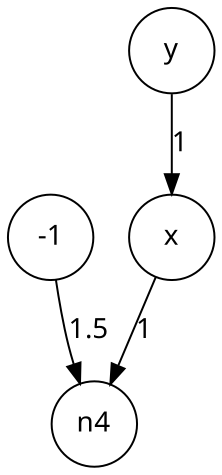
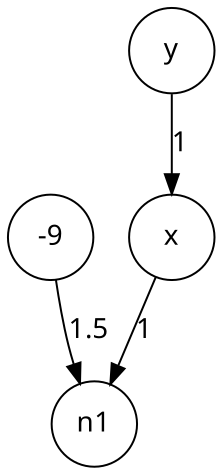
(51, 237) -> (51, 237)
(94, 424) -> (94, 424)
